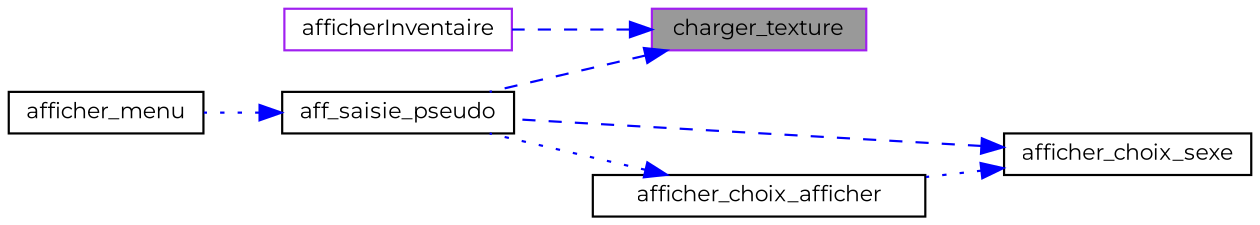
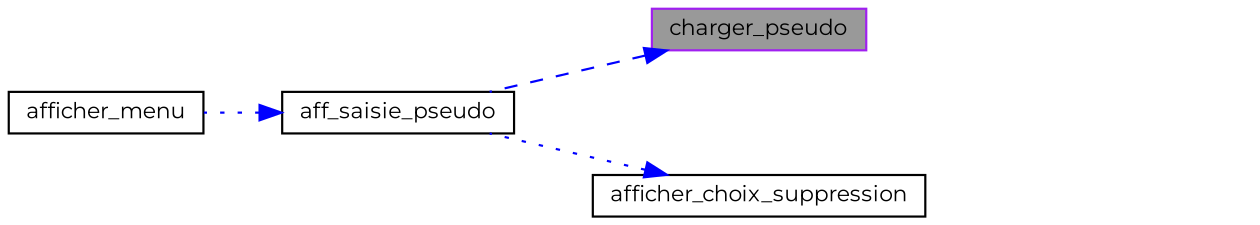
(398, 30) -> none
(759, 30) -> (759, 30)
(1128, 154) -> none
(759, 196) -> (759, 196)
